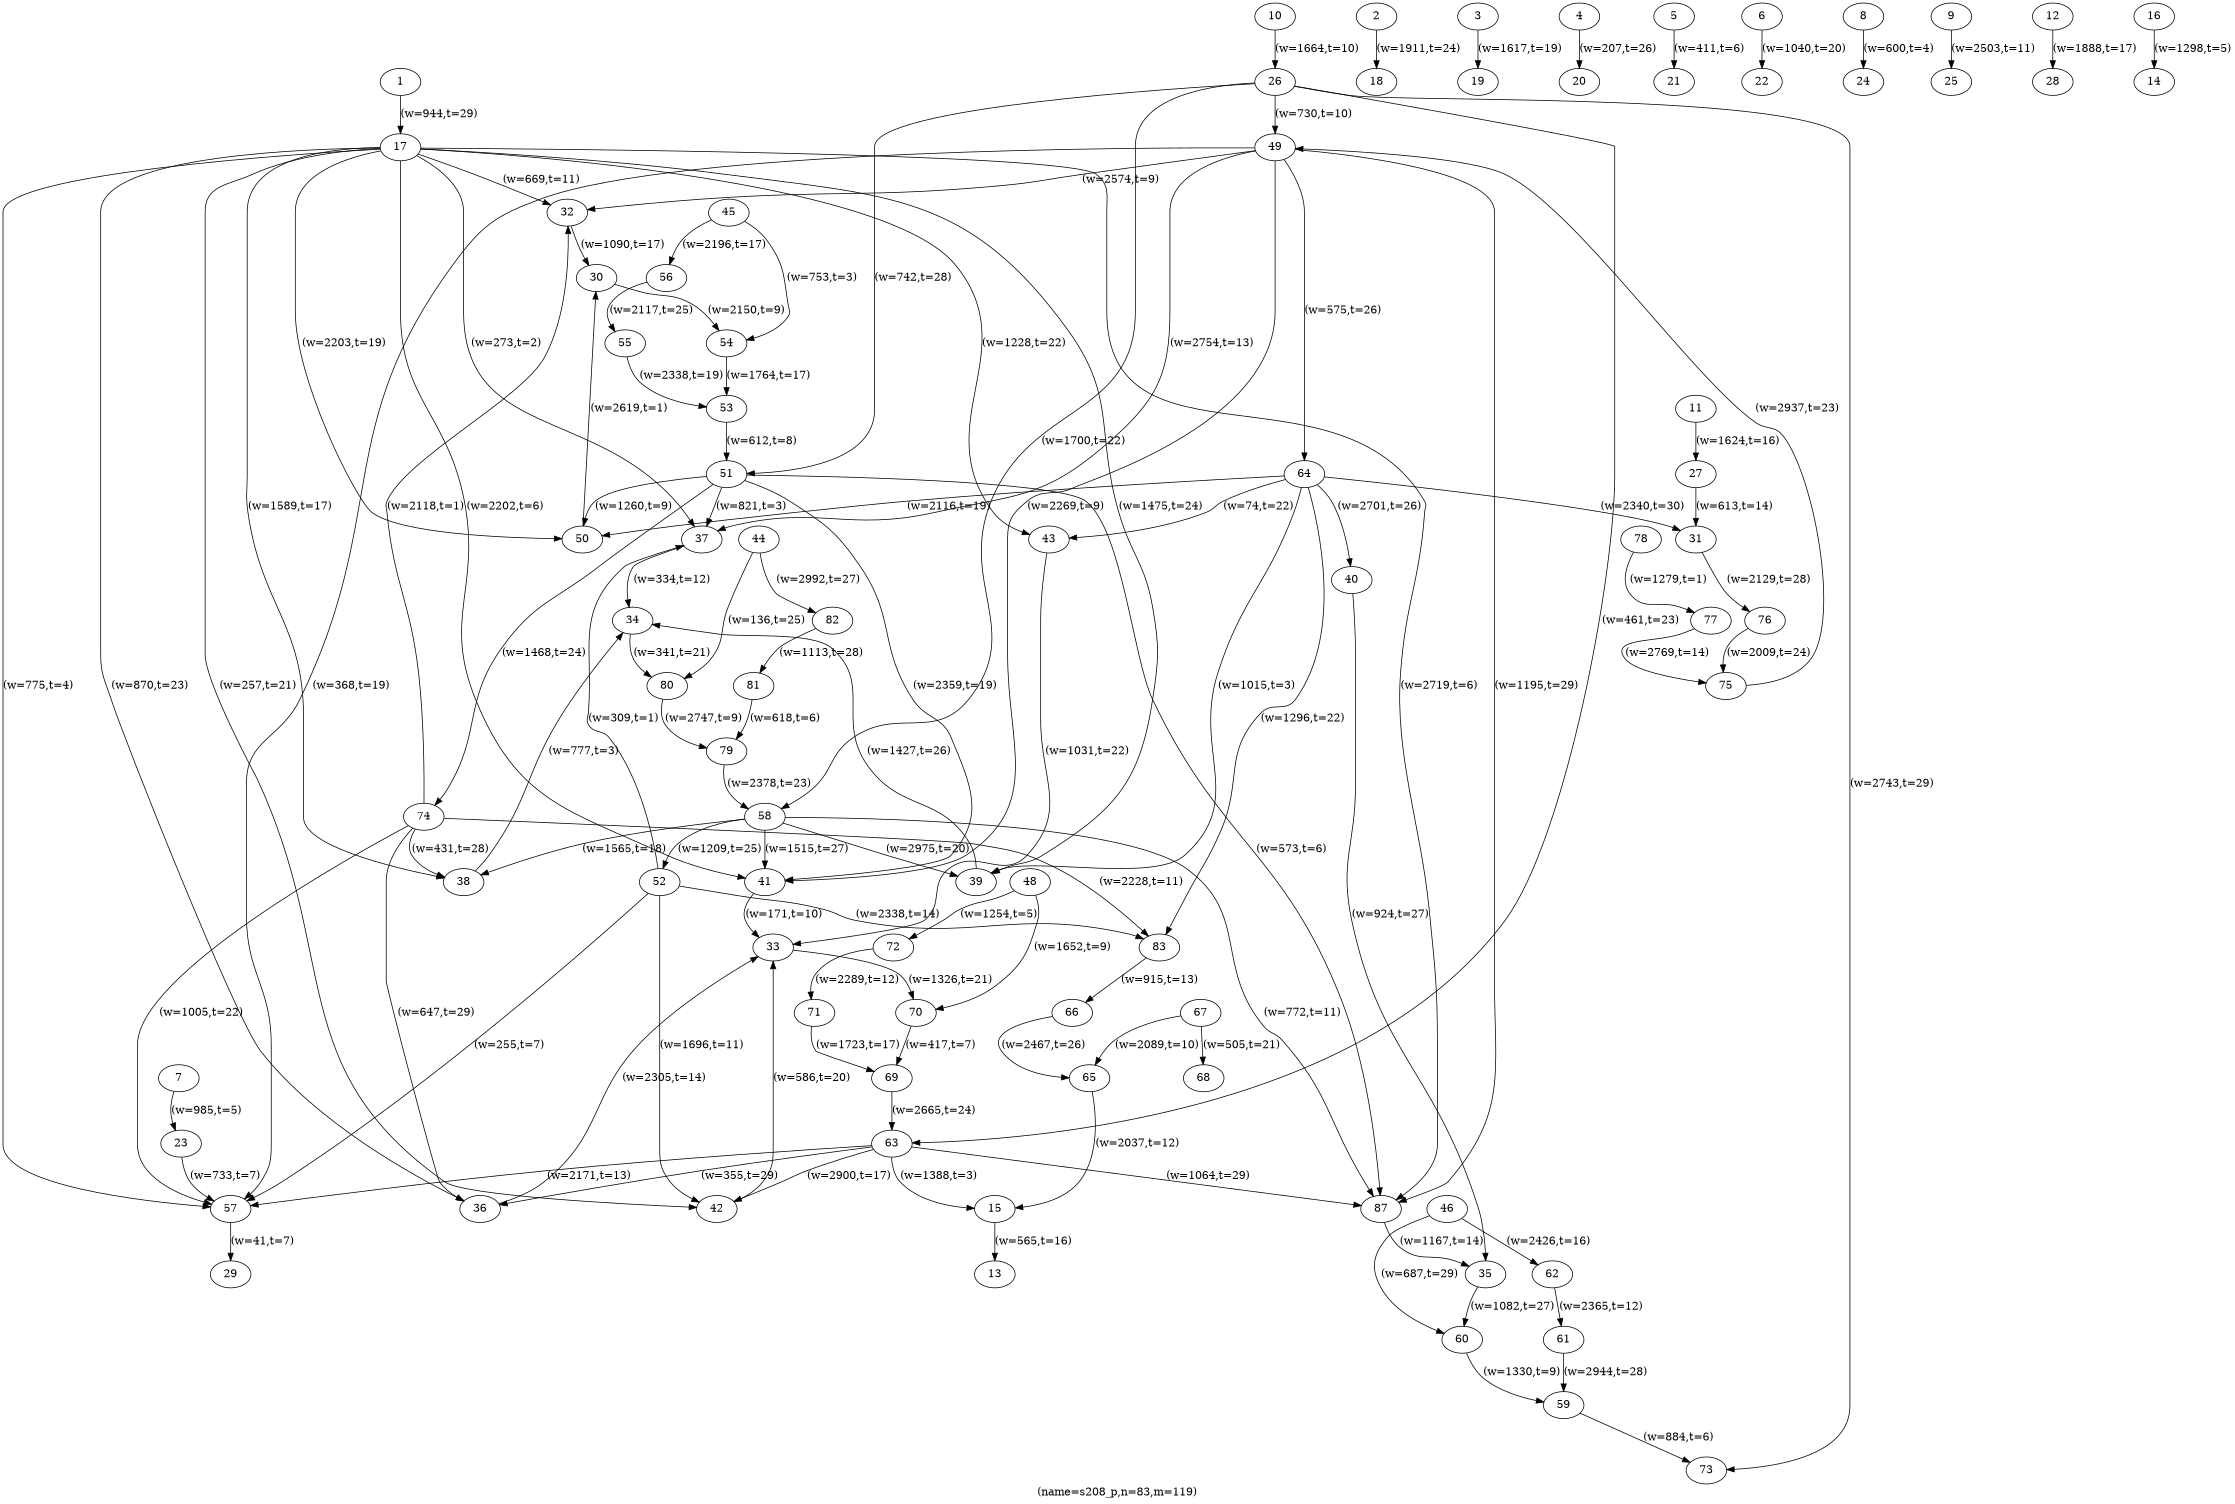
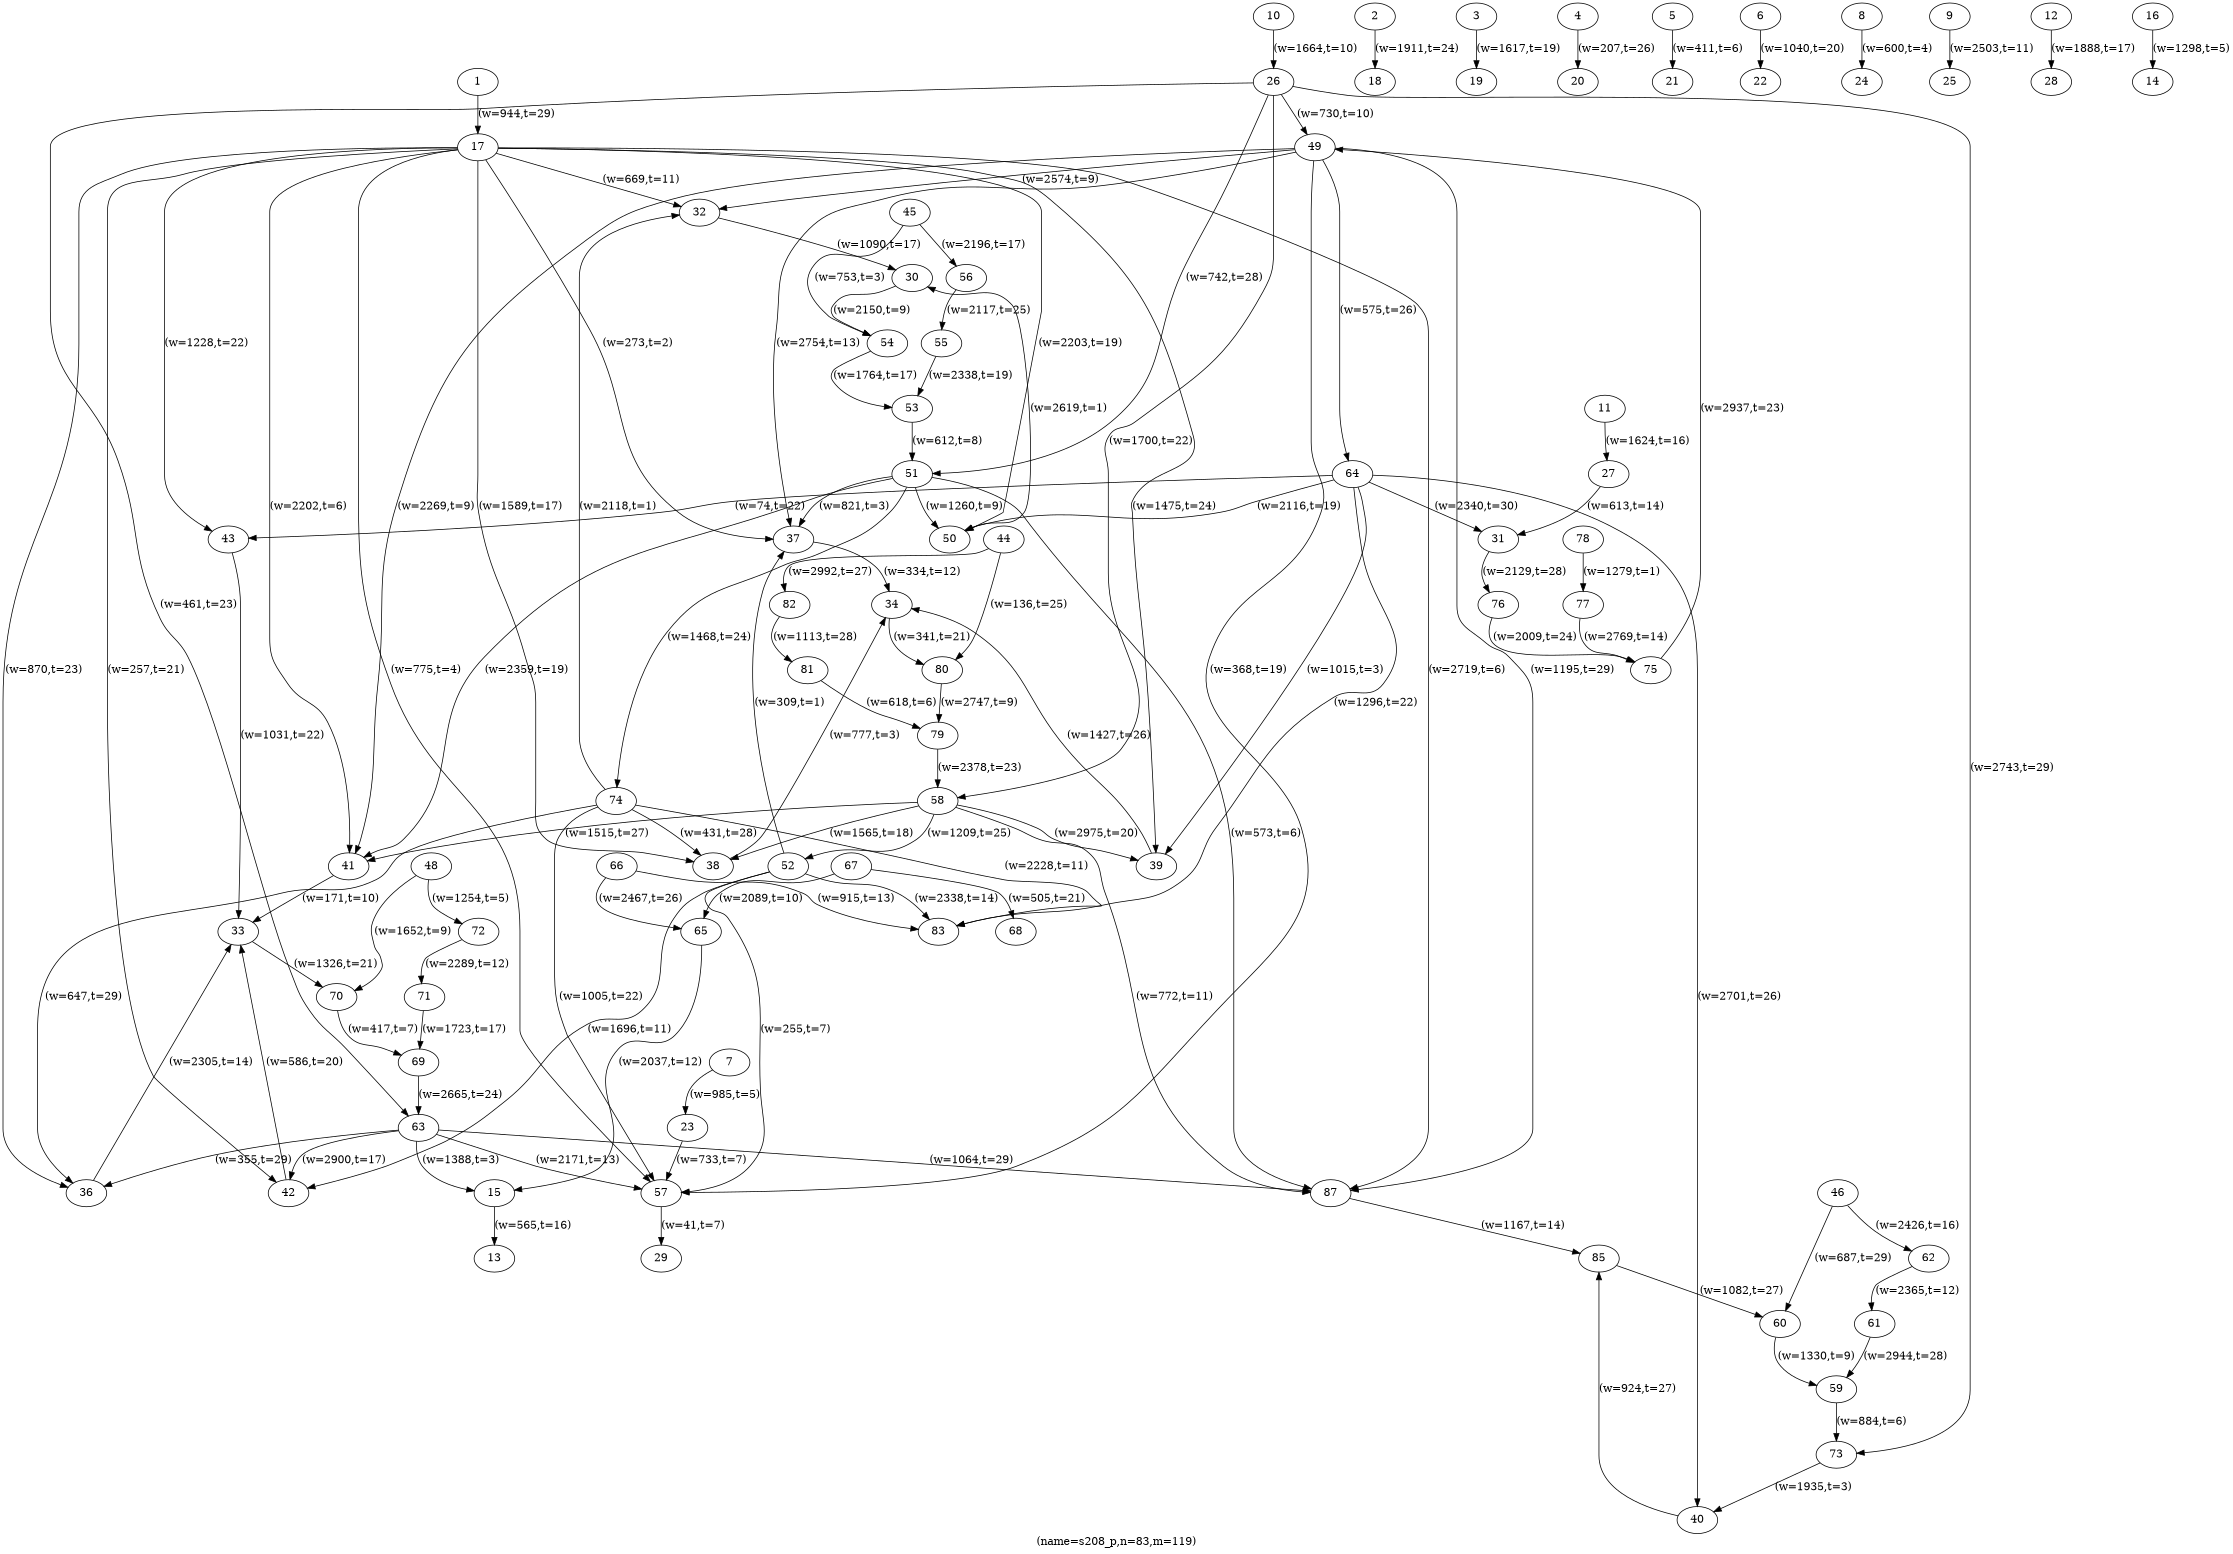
(1119, 978) -> (791, 889)
(1485, 1274) -> (1599, 1259)
none -> (1770, 1486)
